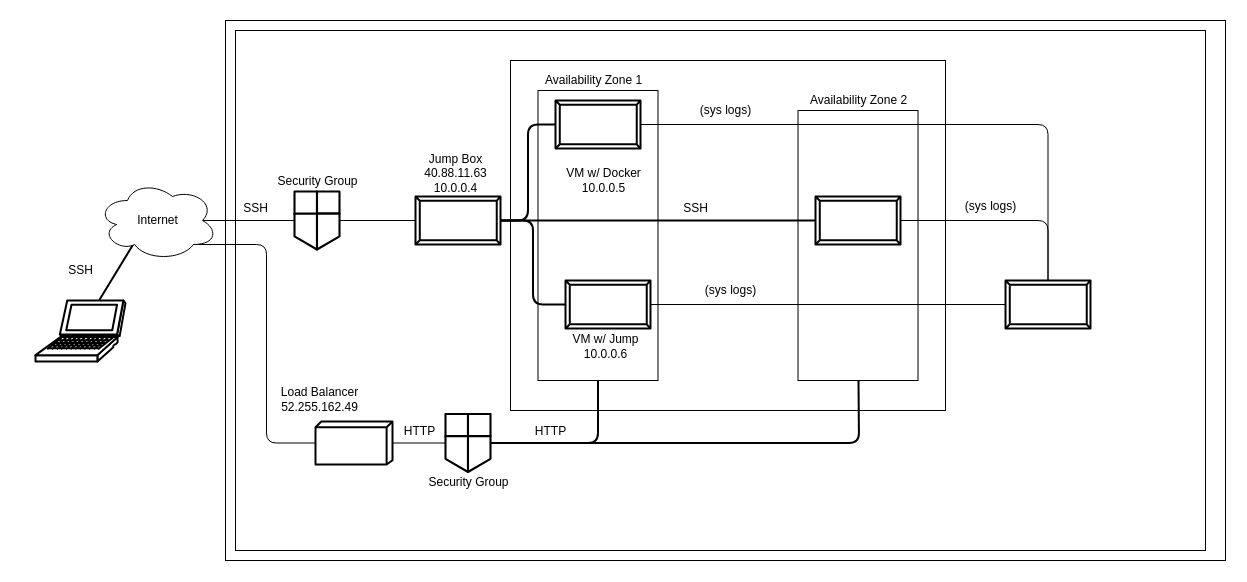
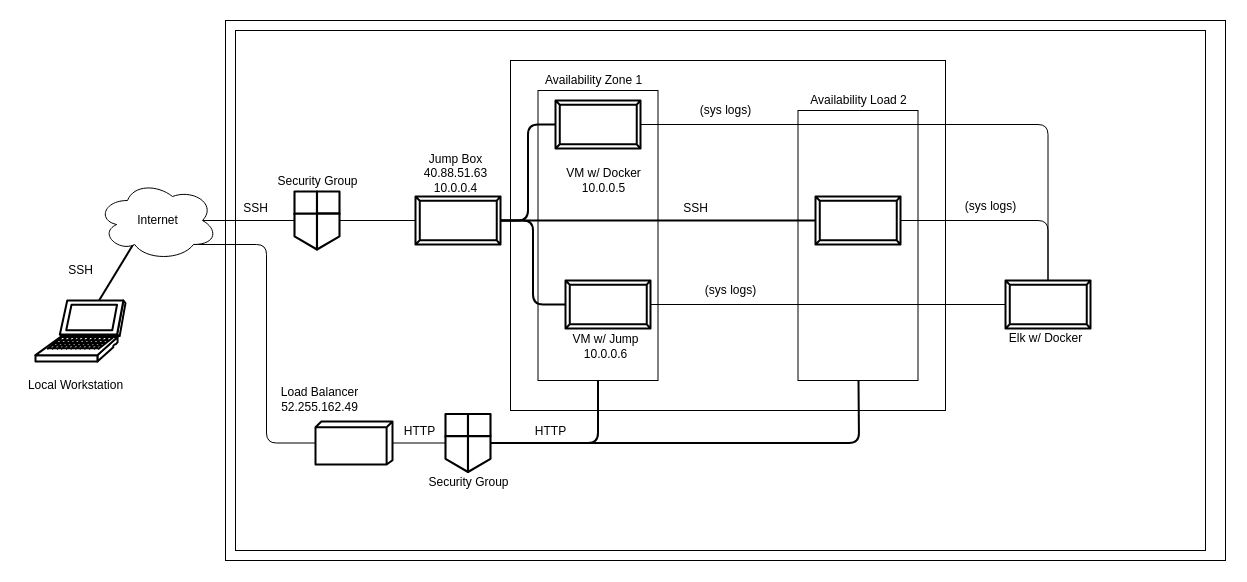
(859, 101) -> (859, 101)
(456, 174) -> (456, 174)
none -> (1046, 339)
none -> (76, 386)
